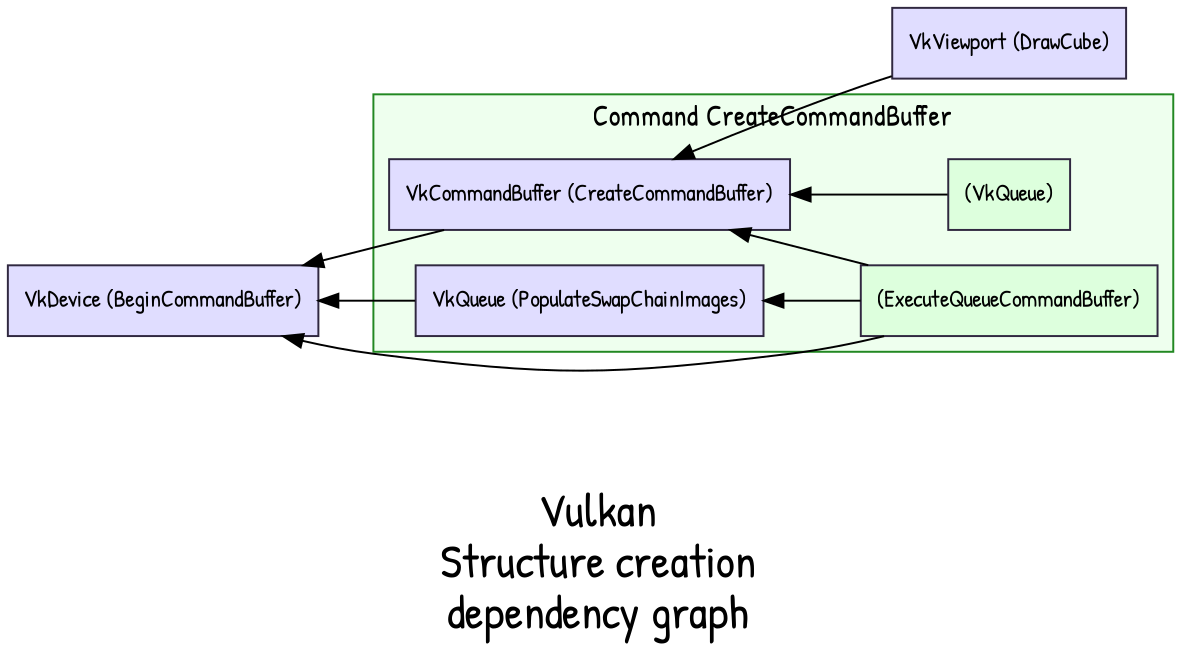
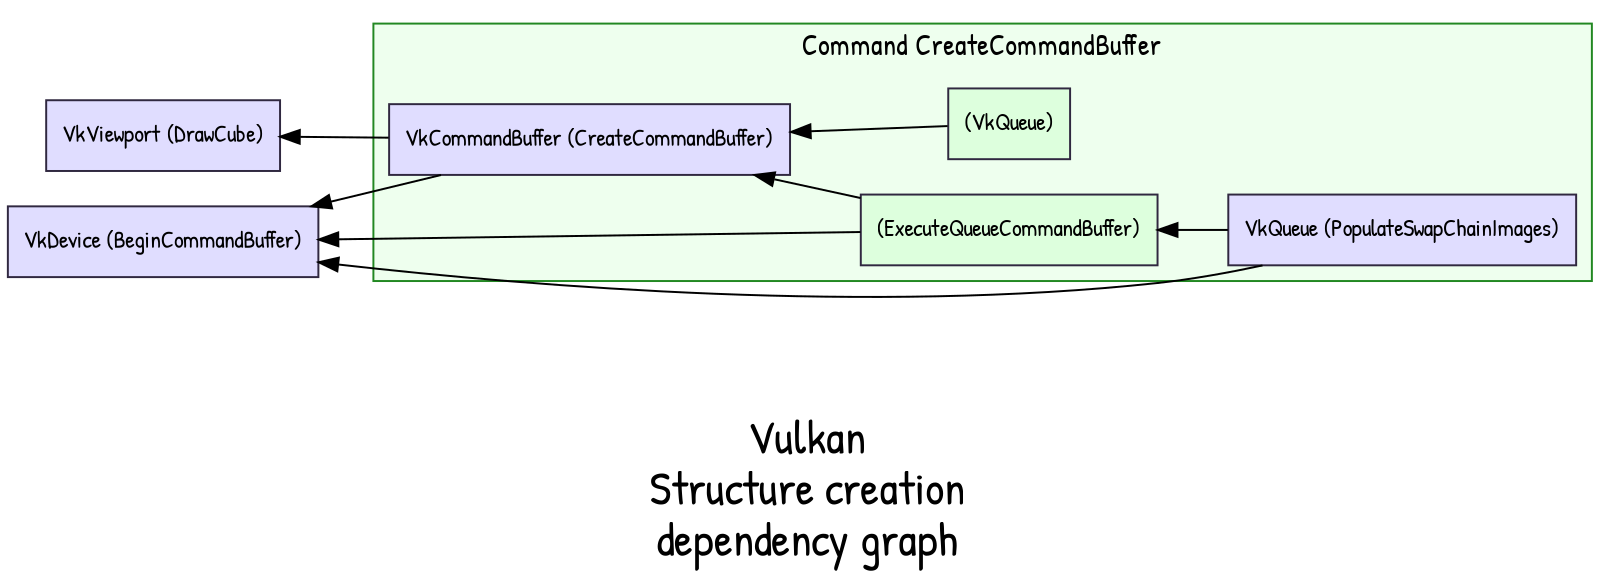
(791, 112) -> (344, 137)
(822, 301) -> (1203, 230)
